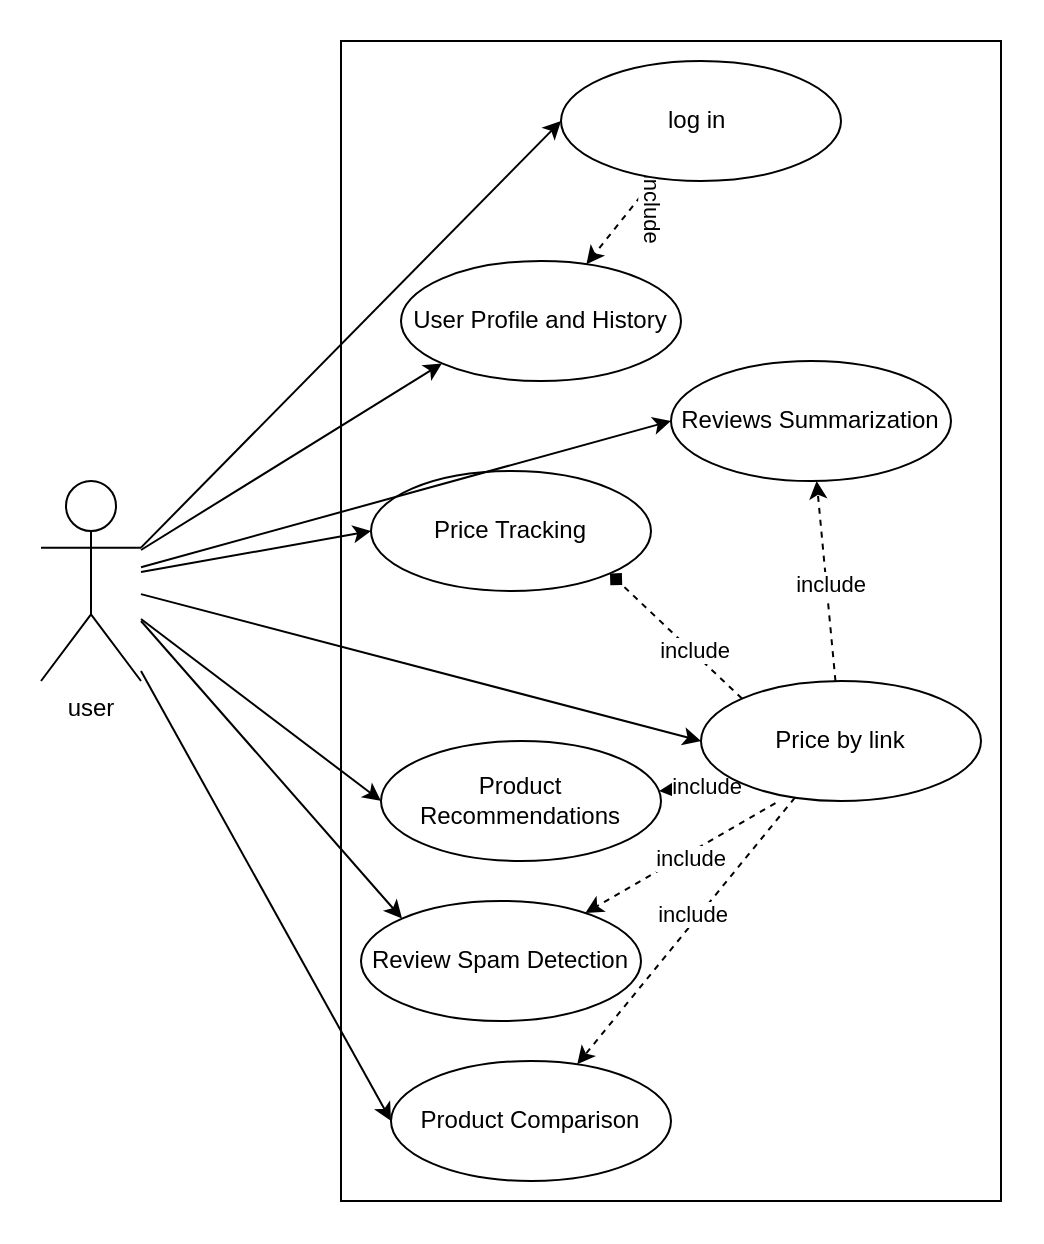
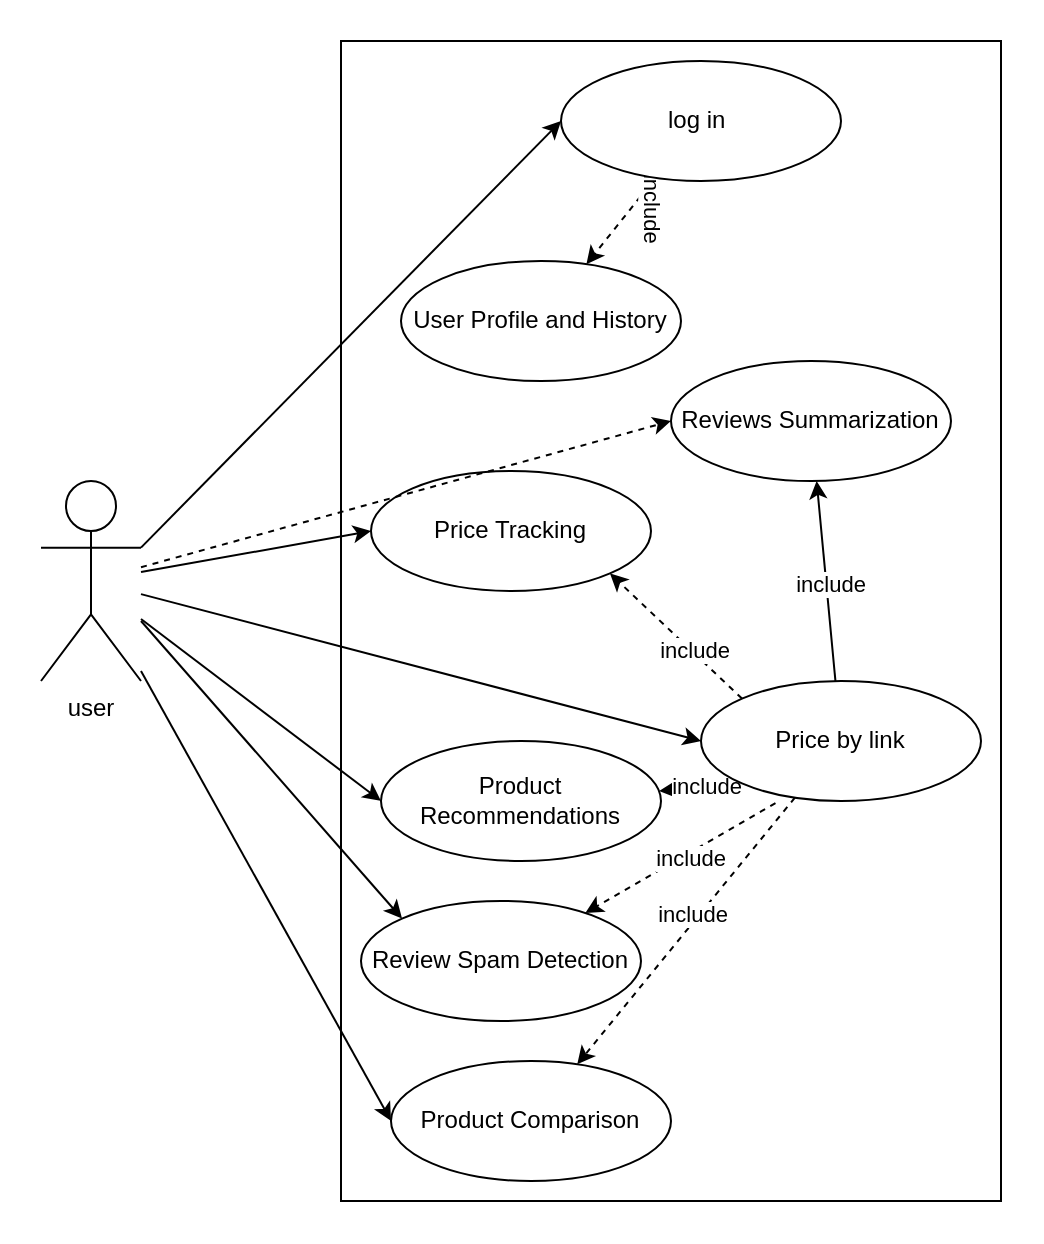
(287, 460) -> none
(401, 495) -> (401, 495)
(623, 585) -> (621, 584)
(831, 636) -> (831, 636)
